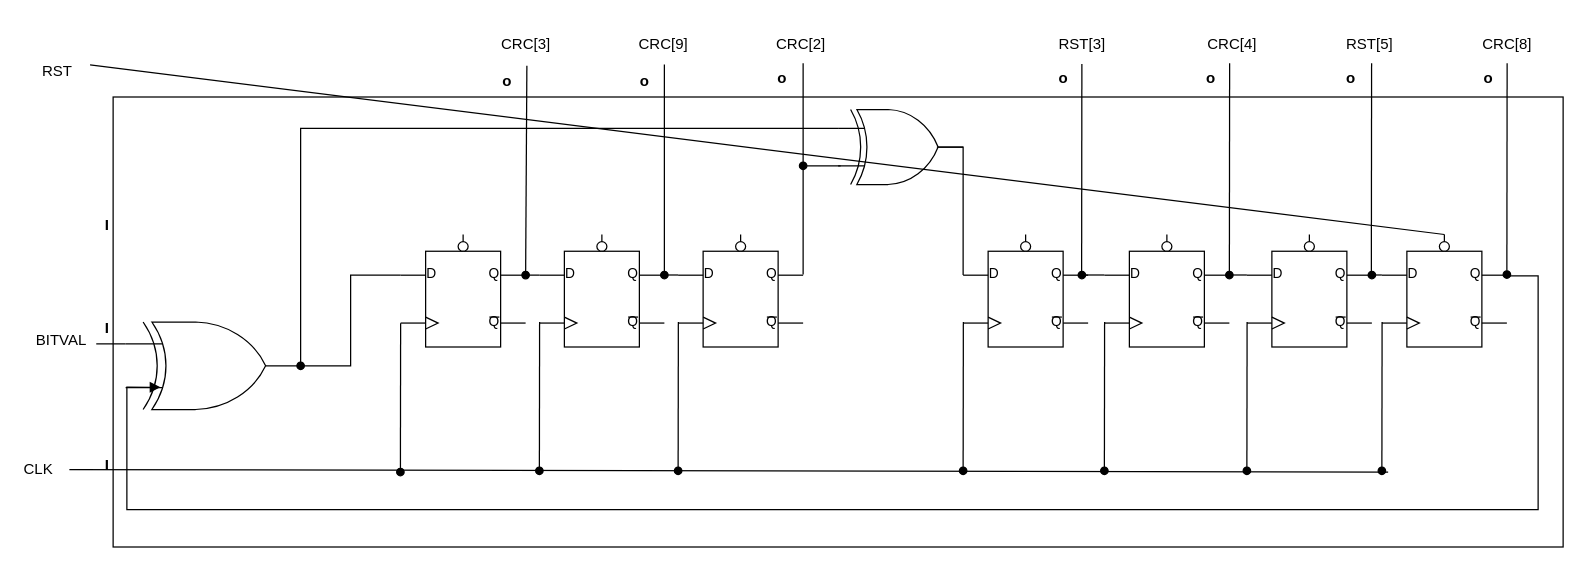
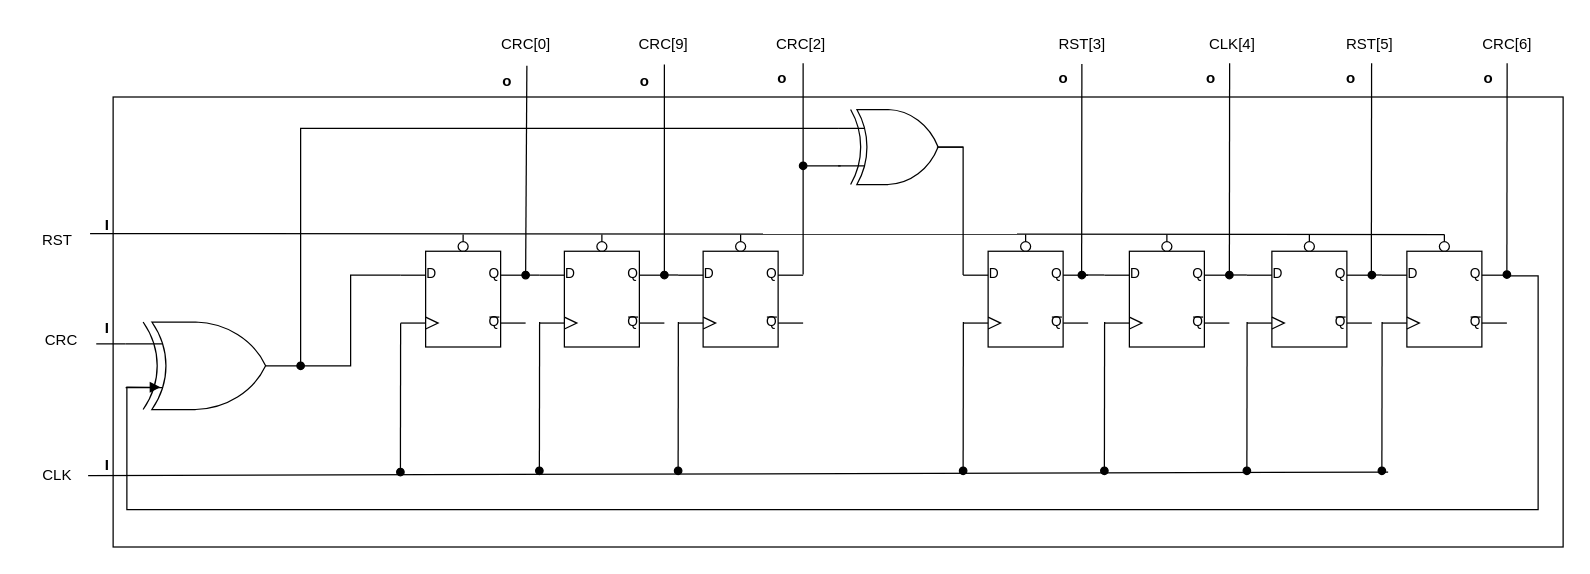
(526, 44) -> (526, 44)
(1233, 44) -> (1233, 44)
(1508, 44) -> (1508, 44)
(57, 72) -> (57, 241)
(64, 341) -> (64, 341)
(38, 469) -> (57, 476)
